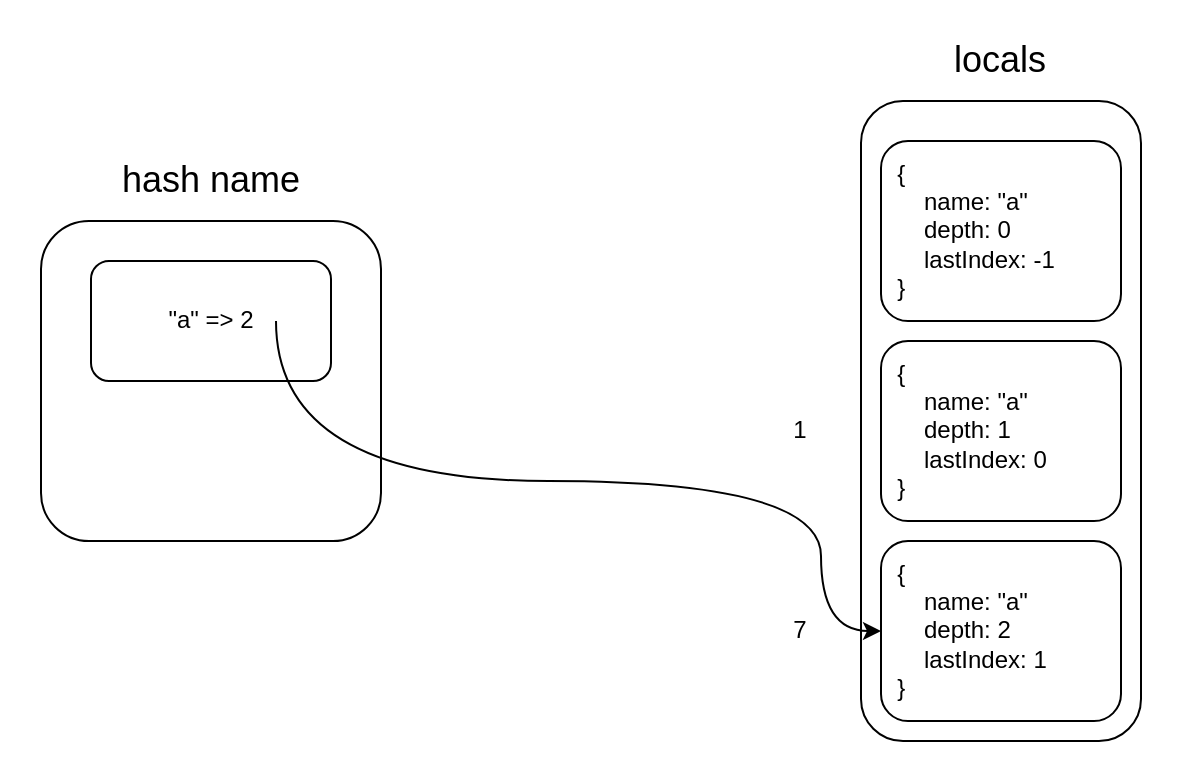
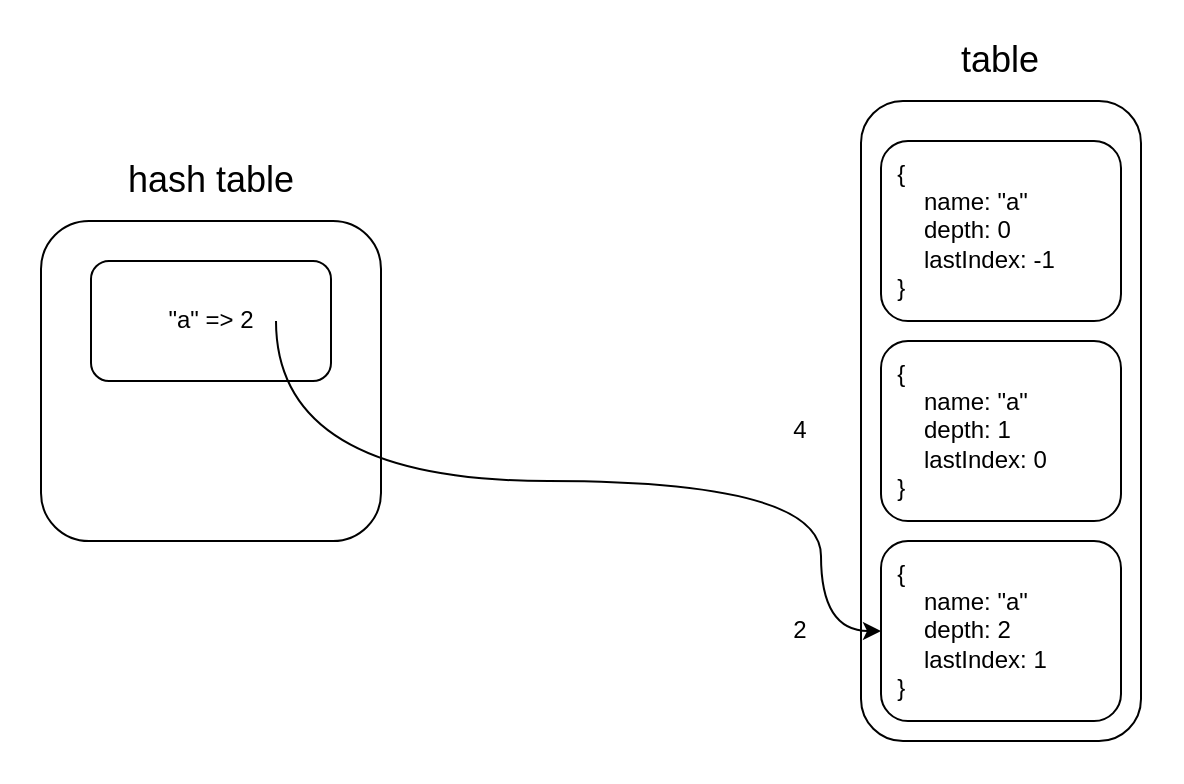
(1001, 61) -> (1001, 61)
(212, 181) -> (212, 181)
(801, 431) -> (801, 431)
(801, 631) -> (801, 631)
